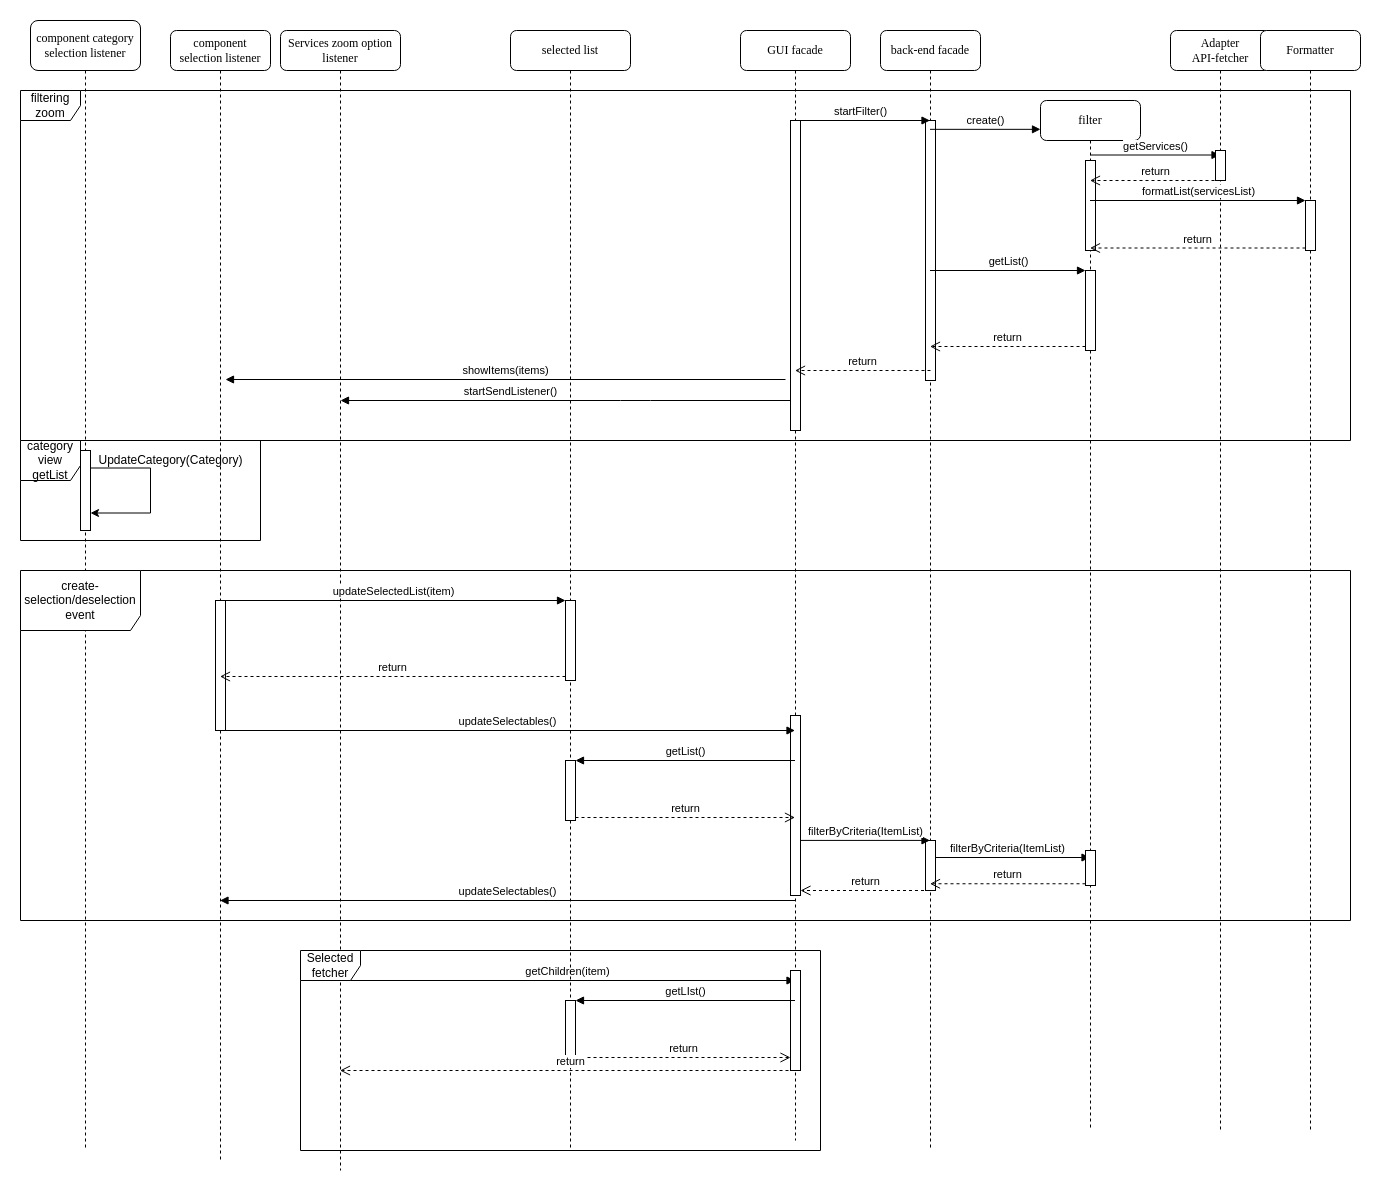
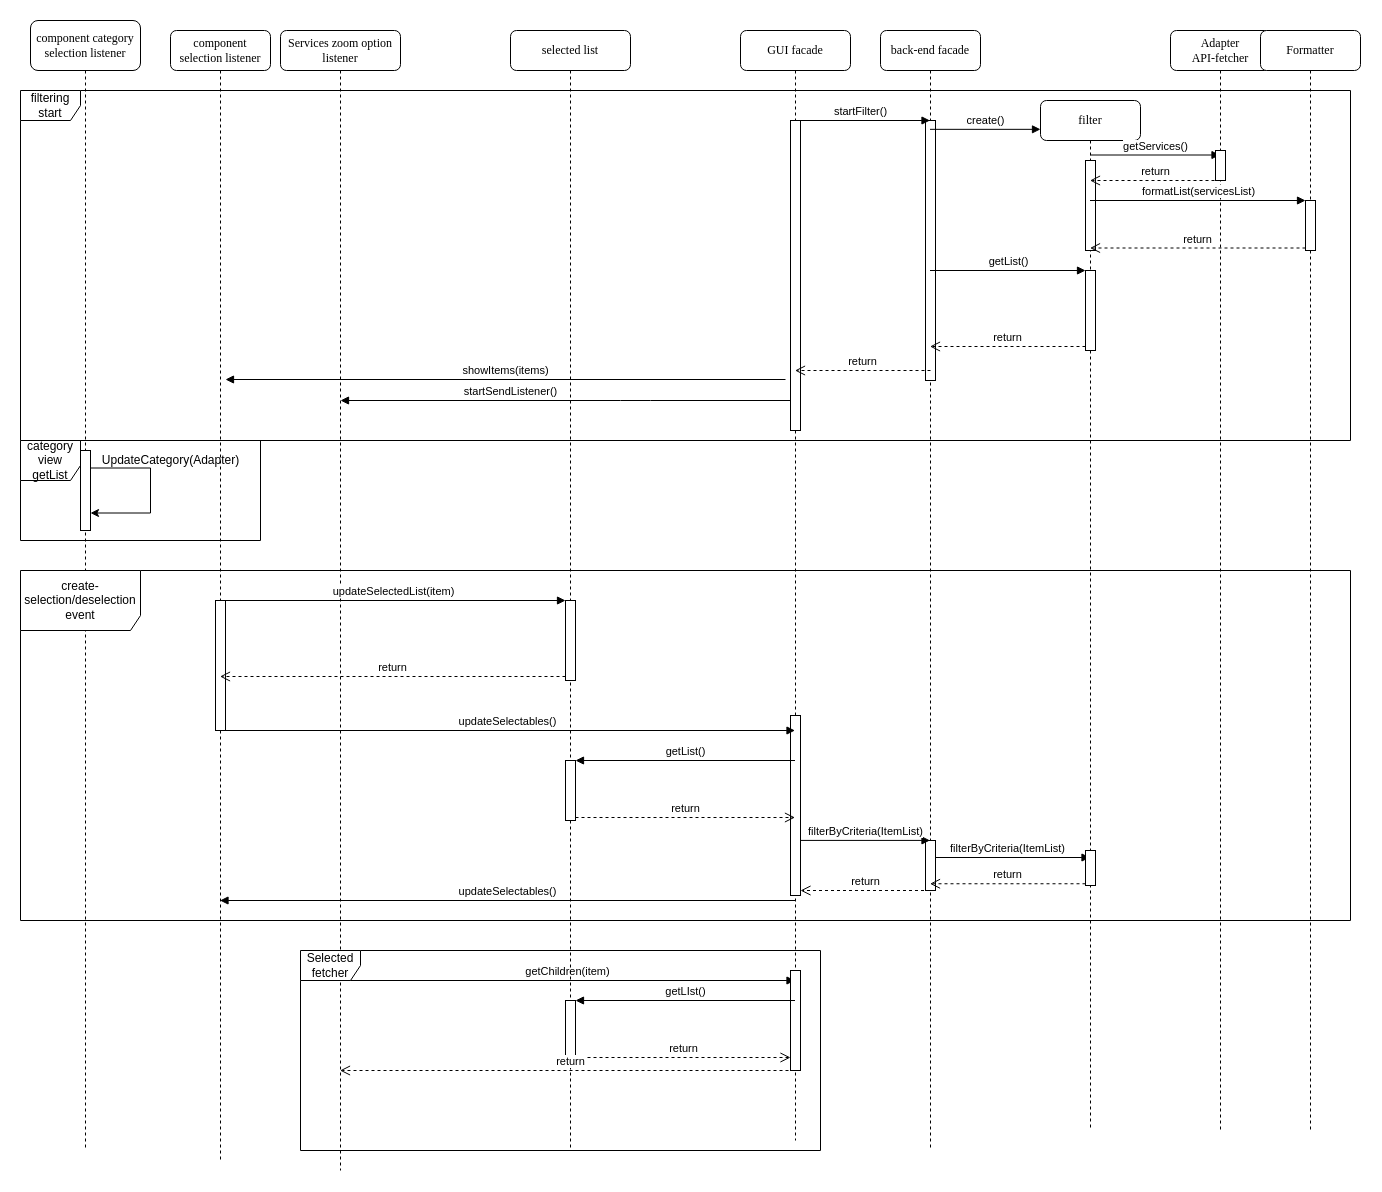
(51, 106) -> (51, 106)
(171, 461) -> (171, 461)
